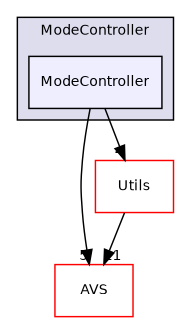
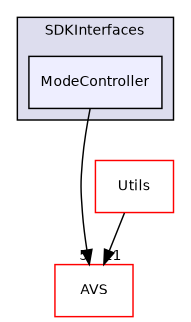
(95, 31) -> (95, 31)
(113, 129) -> none
